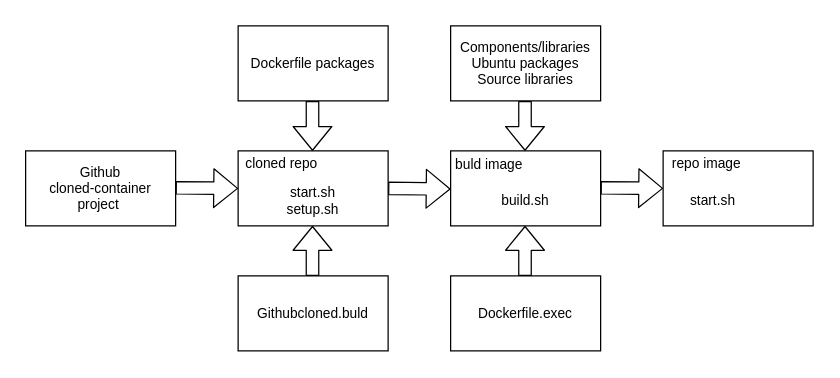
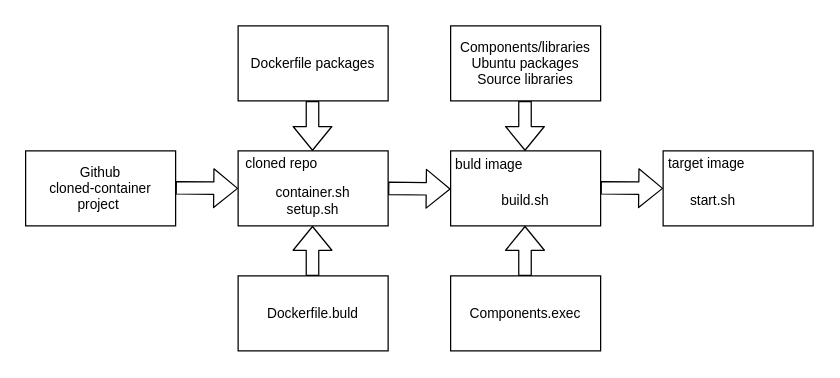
(707, 163) -> (707, 163)
(313, 201) -> (313, 201)
(313, 313) -> (313, 313)
(526, 313) -> (526, 313)
